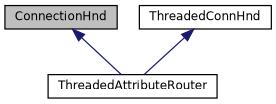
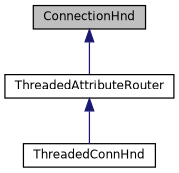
(165, 56) -> (89, 127)
